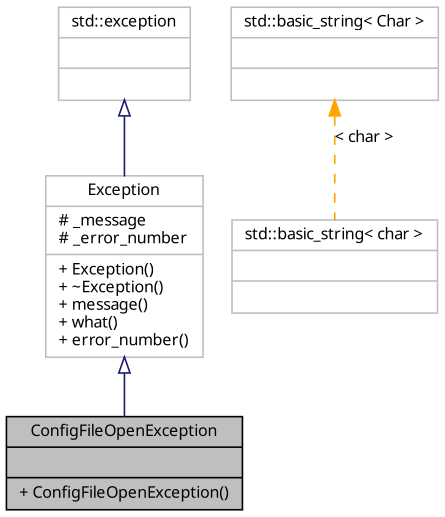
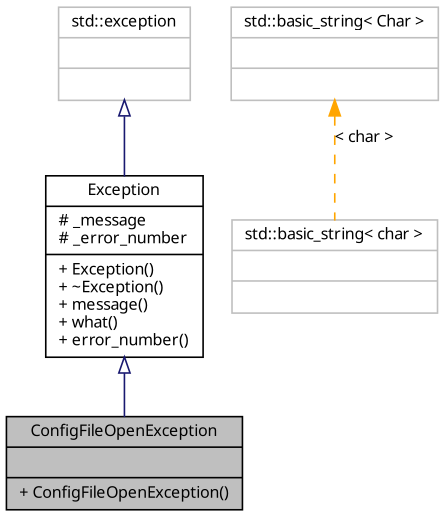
(124, 267) -> (124, 267)
